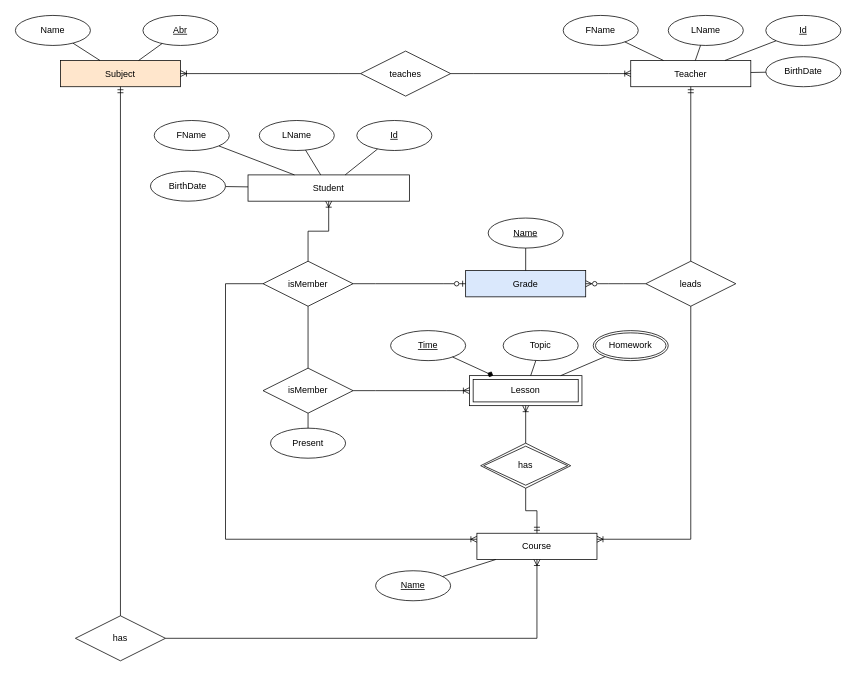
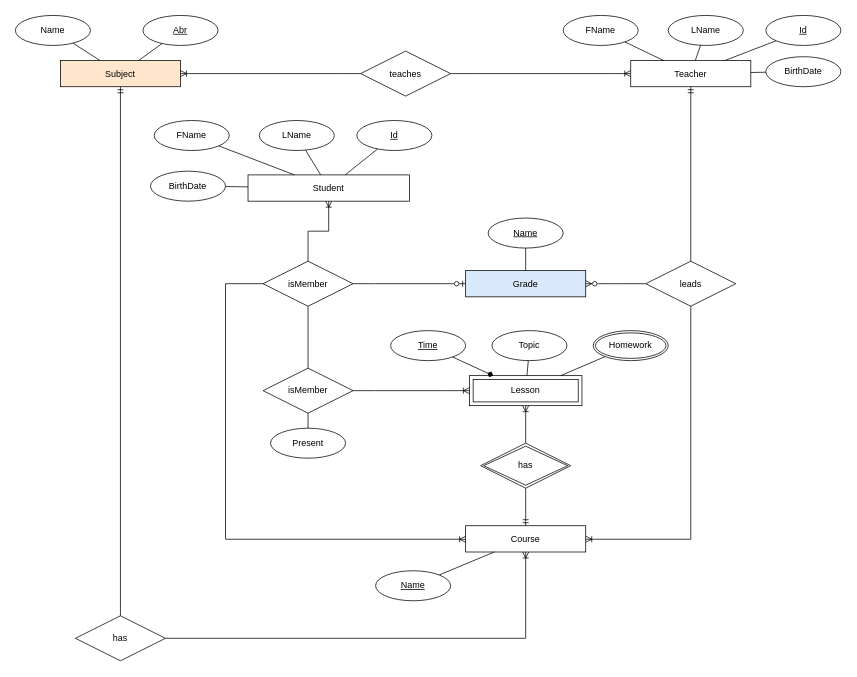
(540, 345) -> (529, 345)
(537, 546) -> (525, 539)
